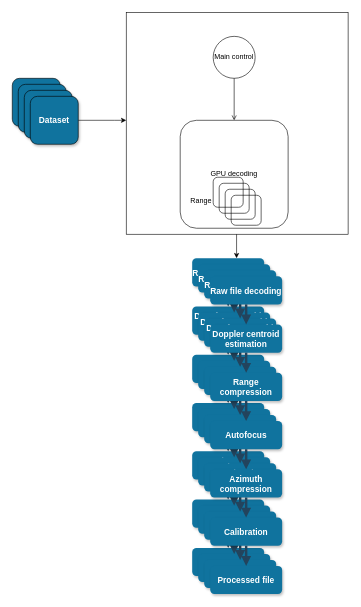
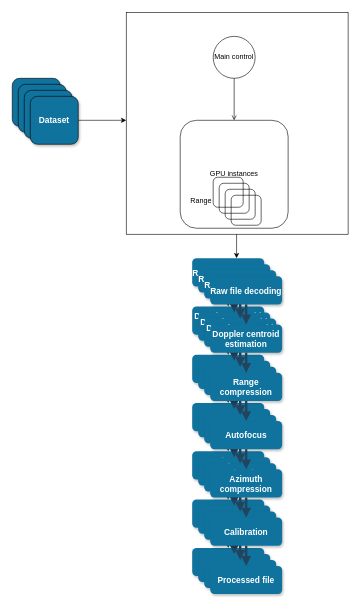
(234, 174) -> (234, 174)
